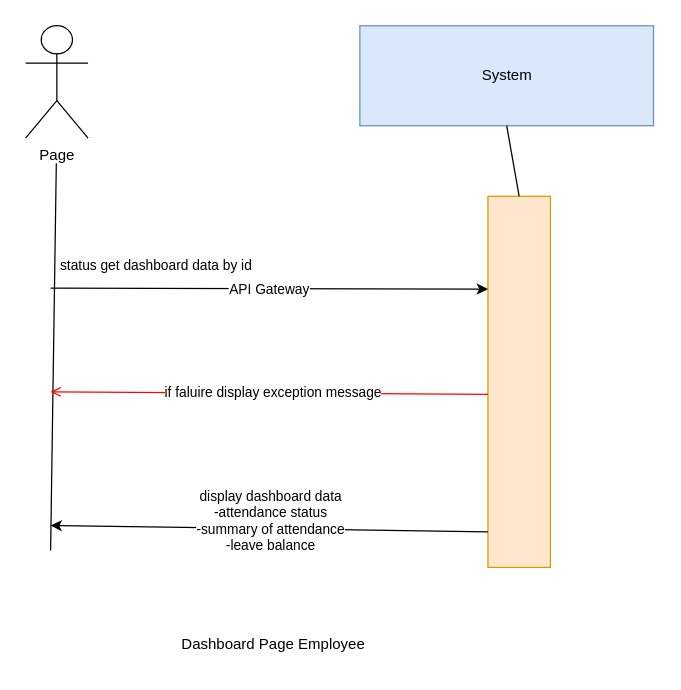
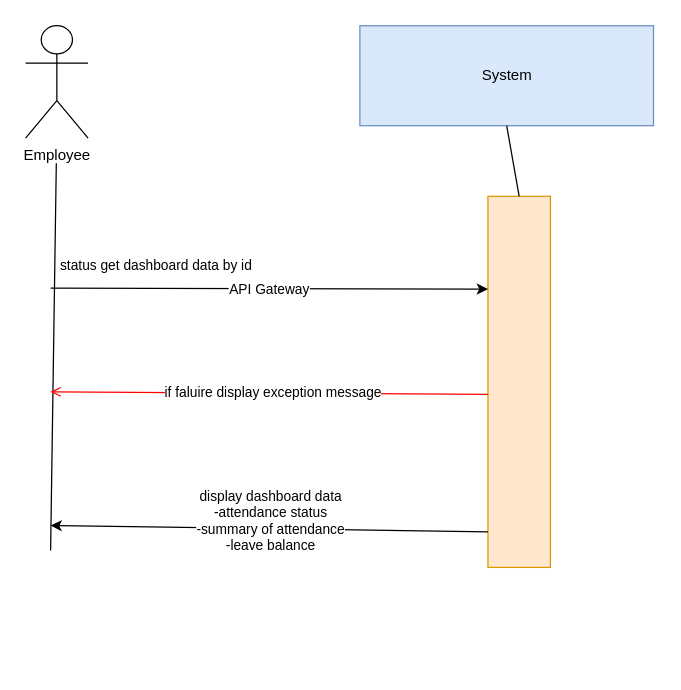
(58, 156) -> (58, 156)
(273, 644) -> none
